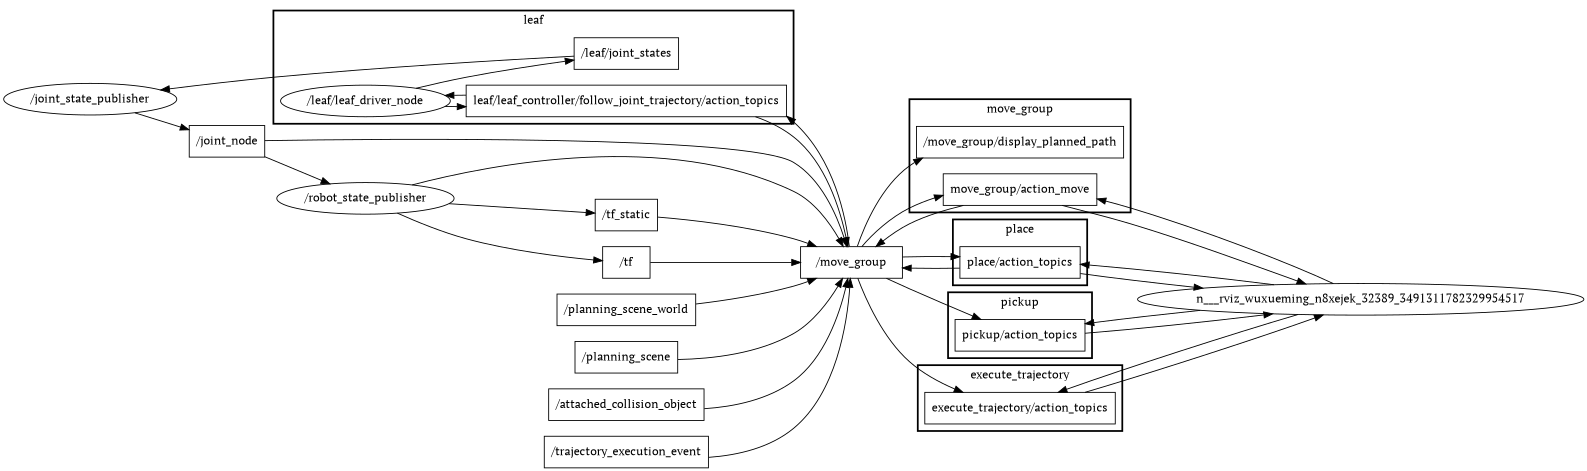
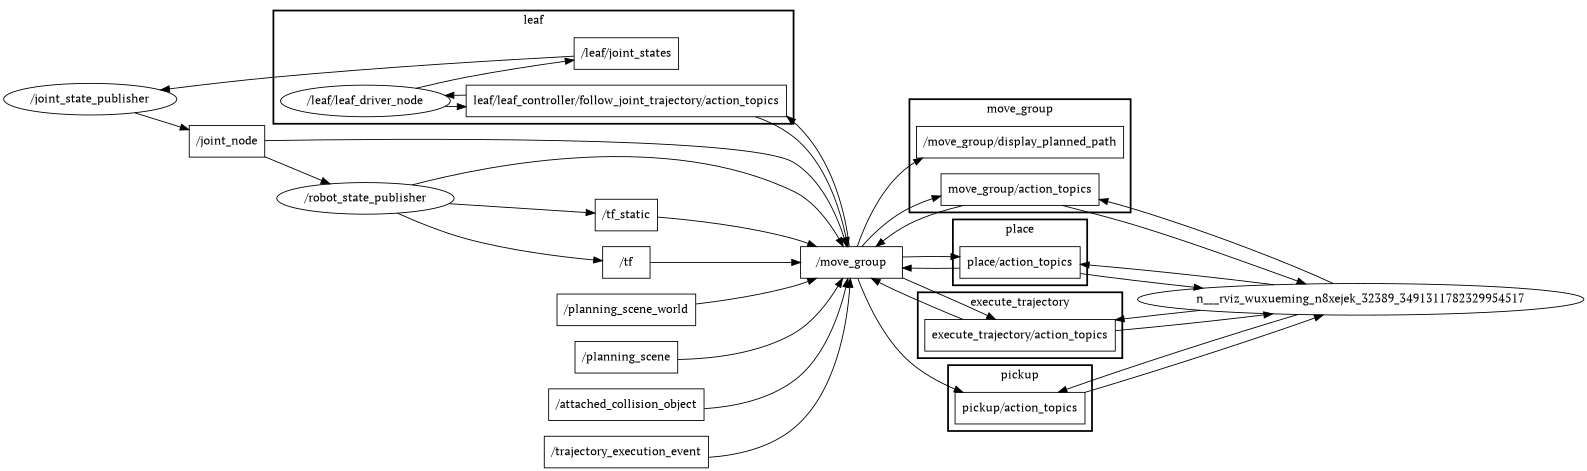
(1020, 190) -> (1020, 190)
none -> (925, 303)
